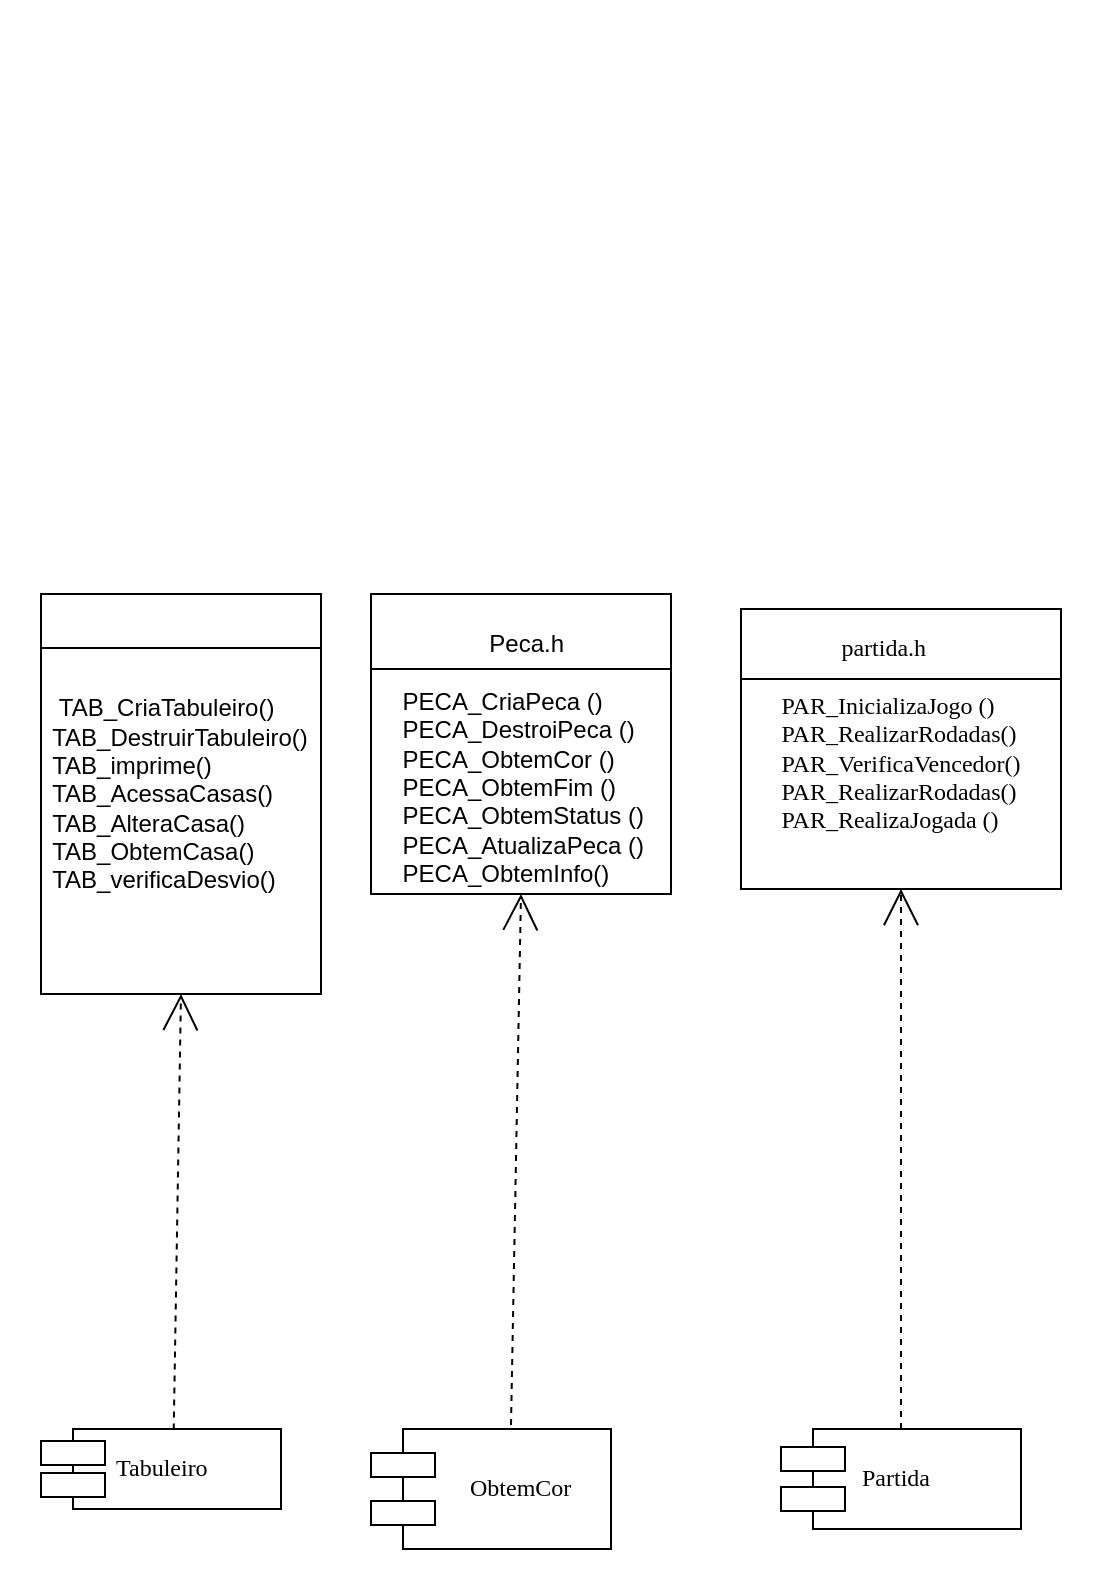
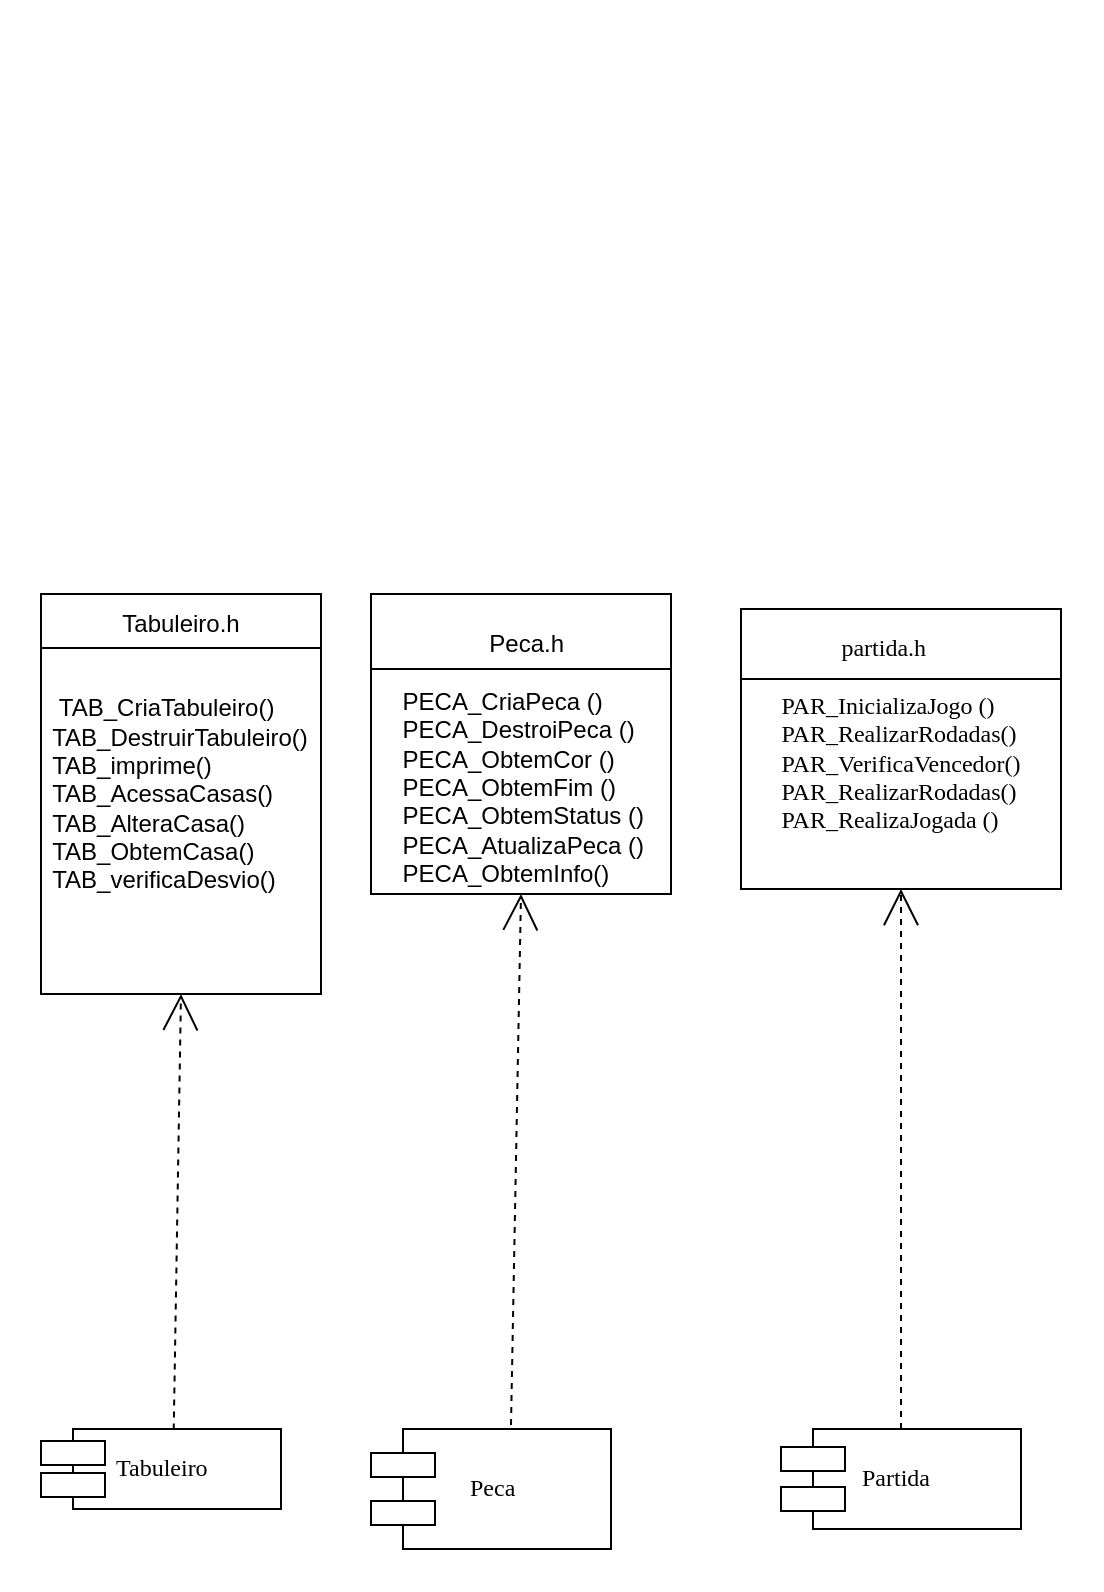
none -> (181, 624)
(501, 1489) -> (474, 1489)
